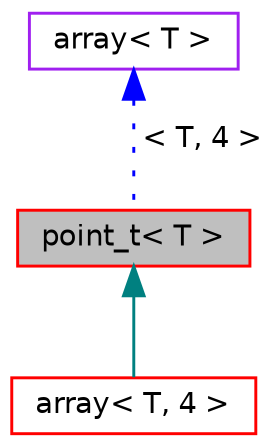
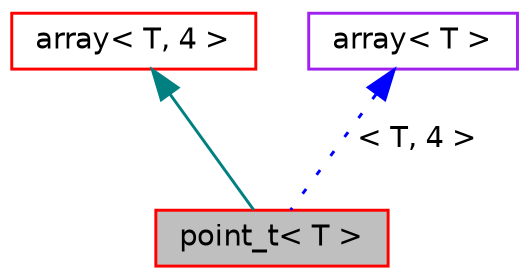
(134, 337) -> (212, 152)
